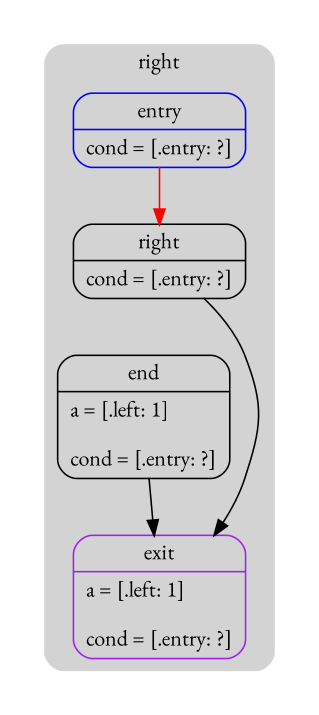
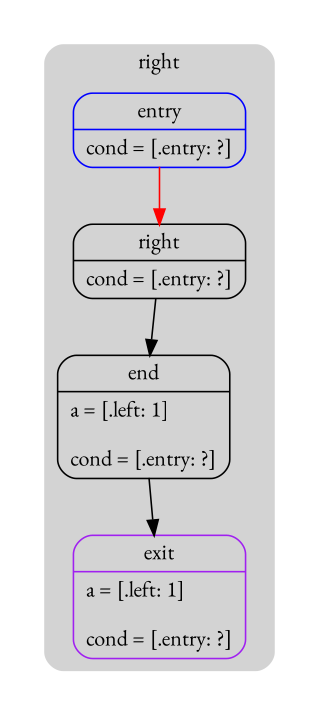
(258, 406) -> (154, 319)
